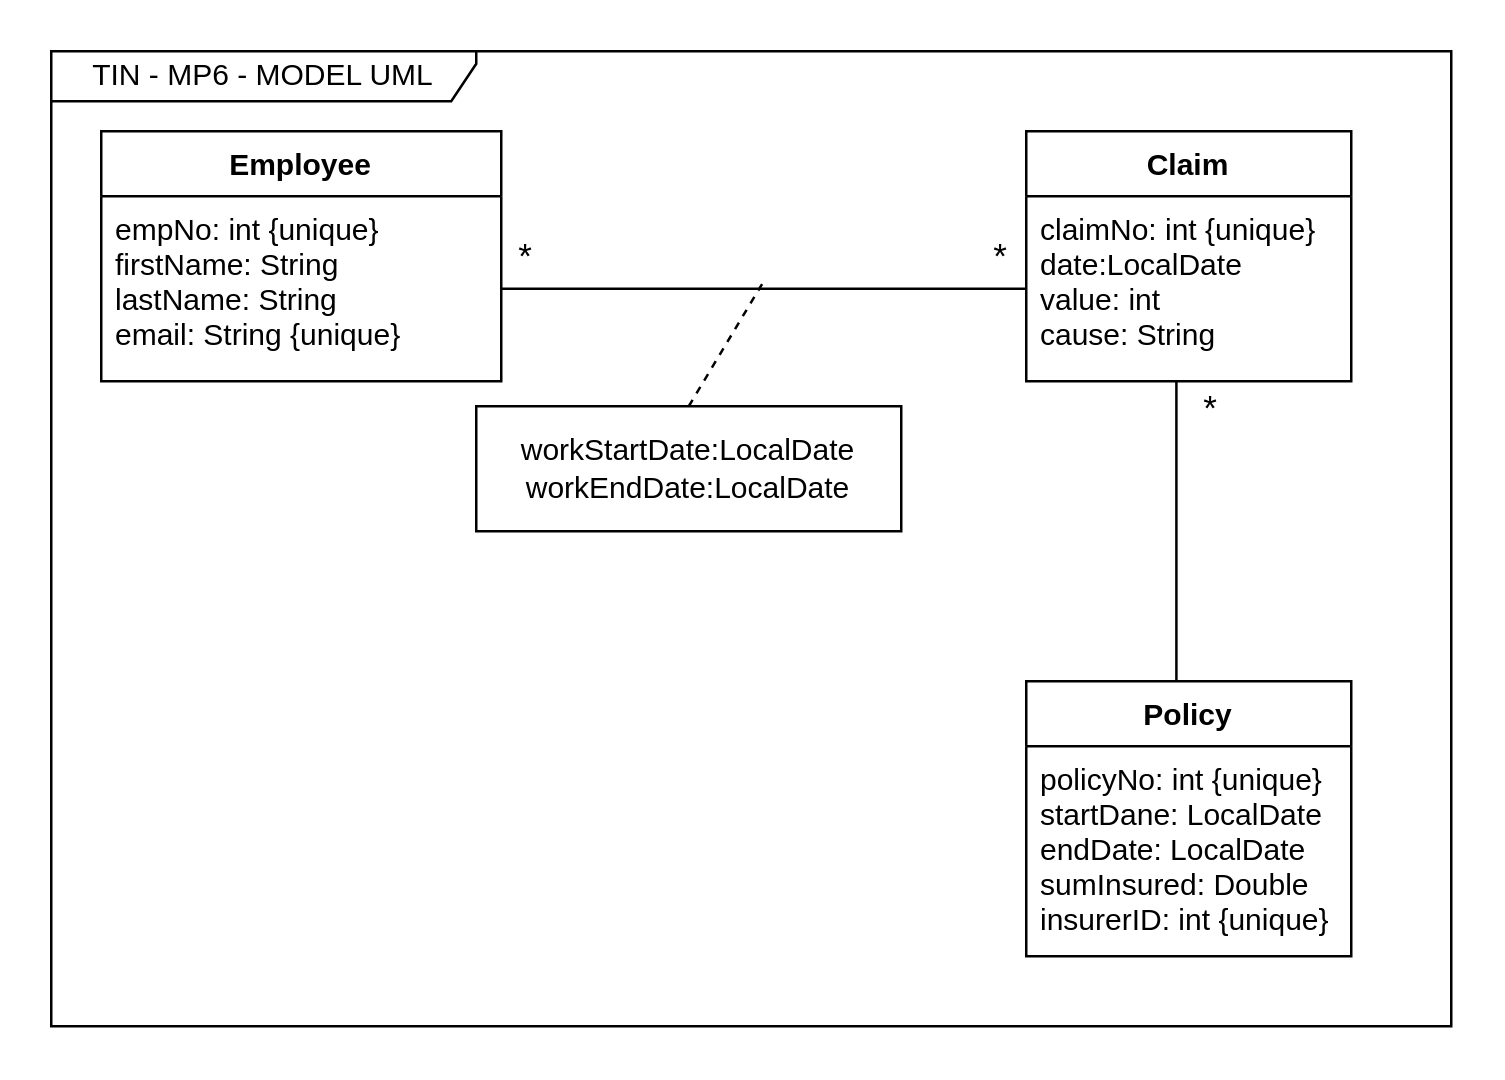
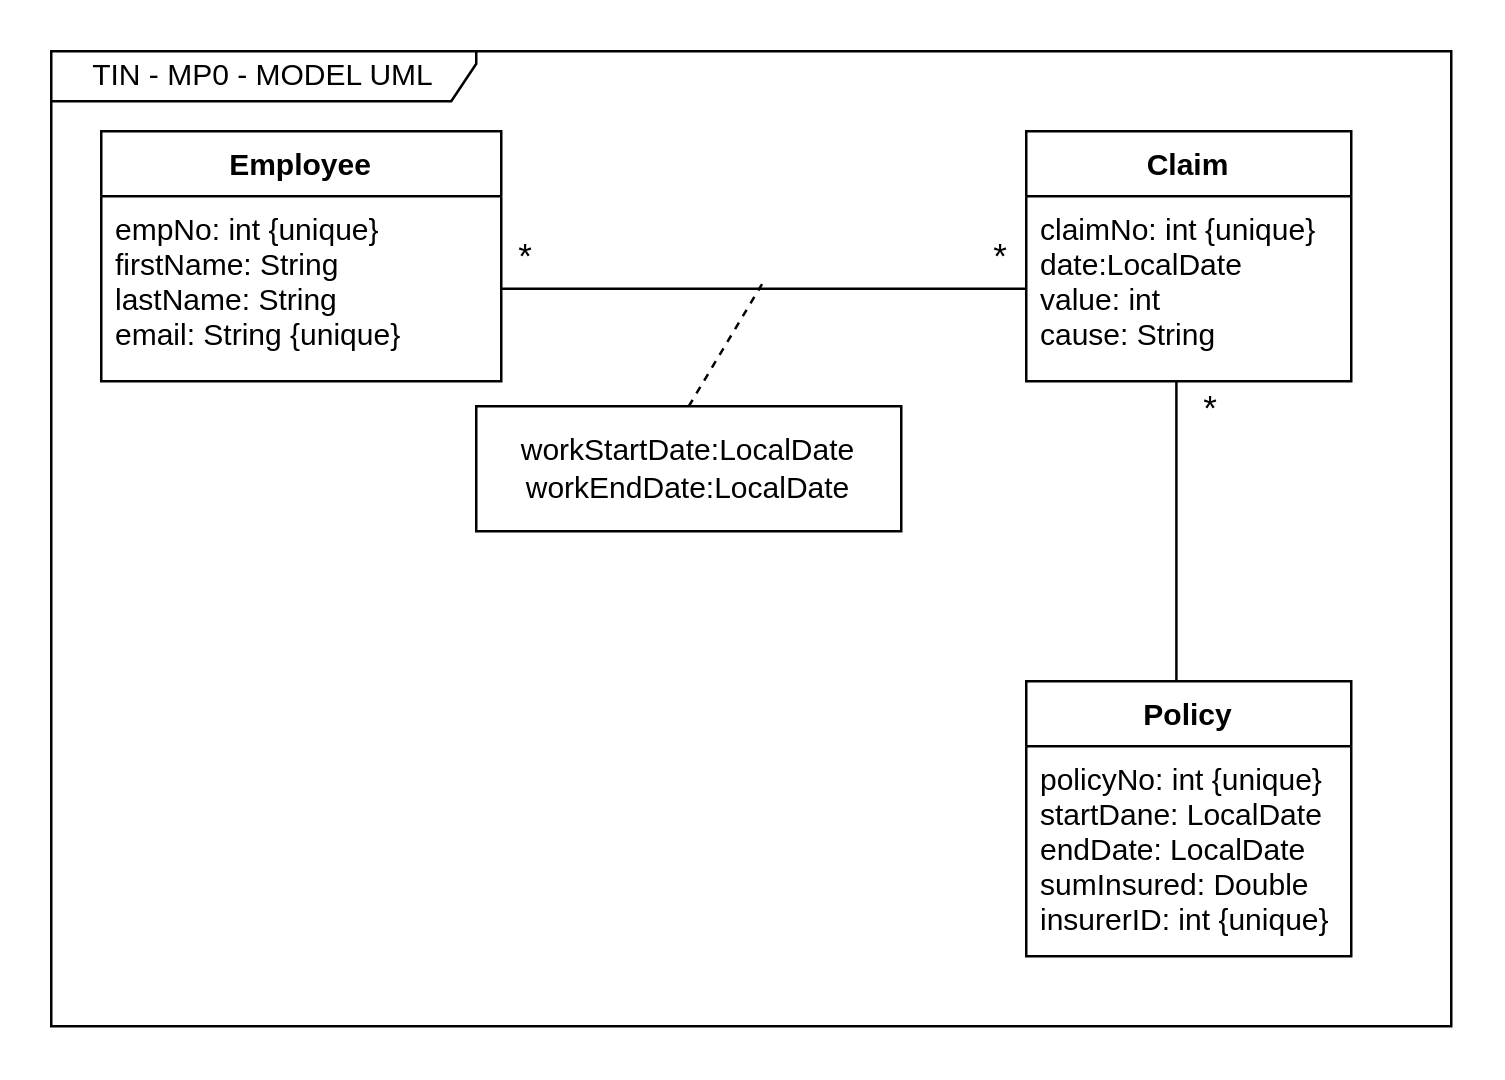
(264, 76) -> (264, 76)
